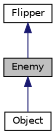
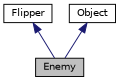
(28, 99) -> (73, 45)
